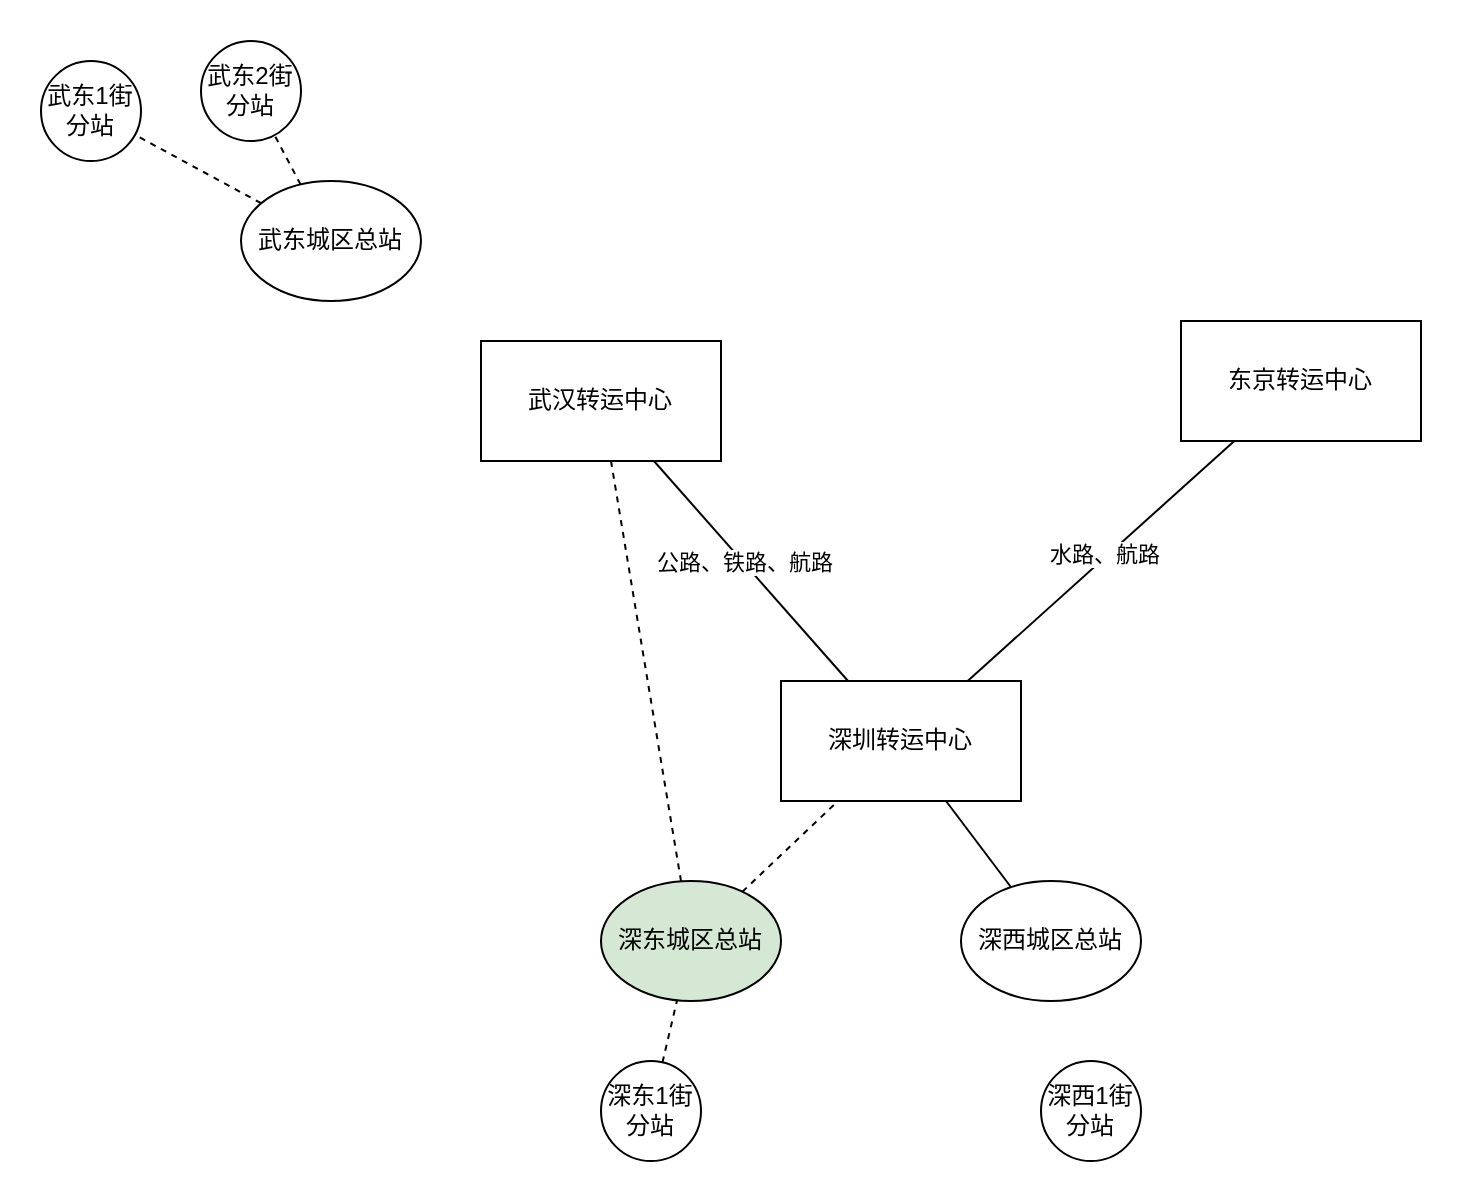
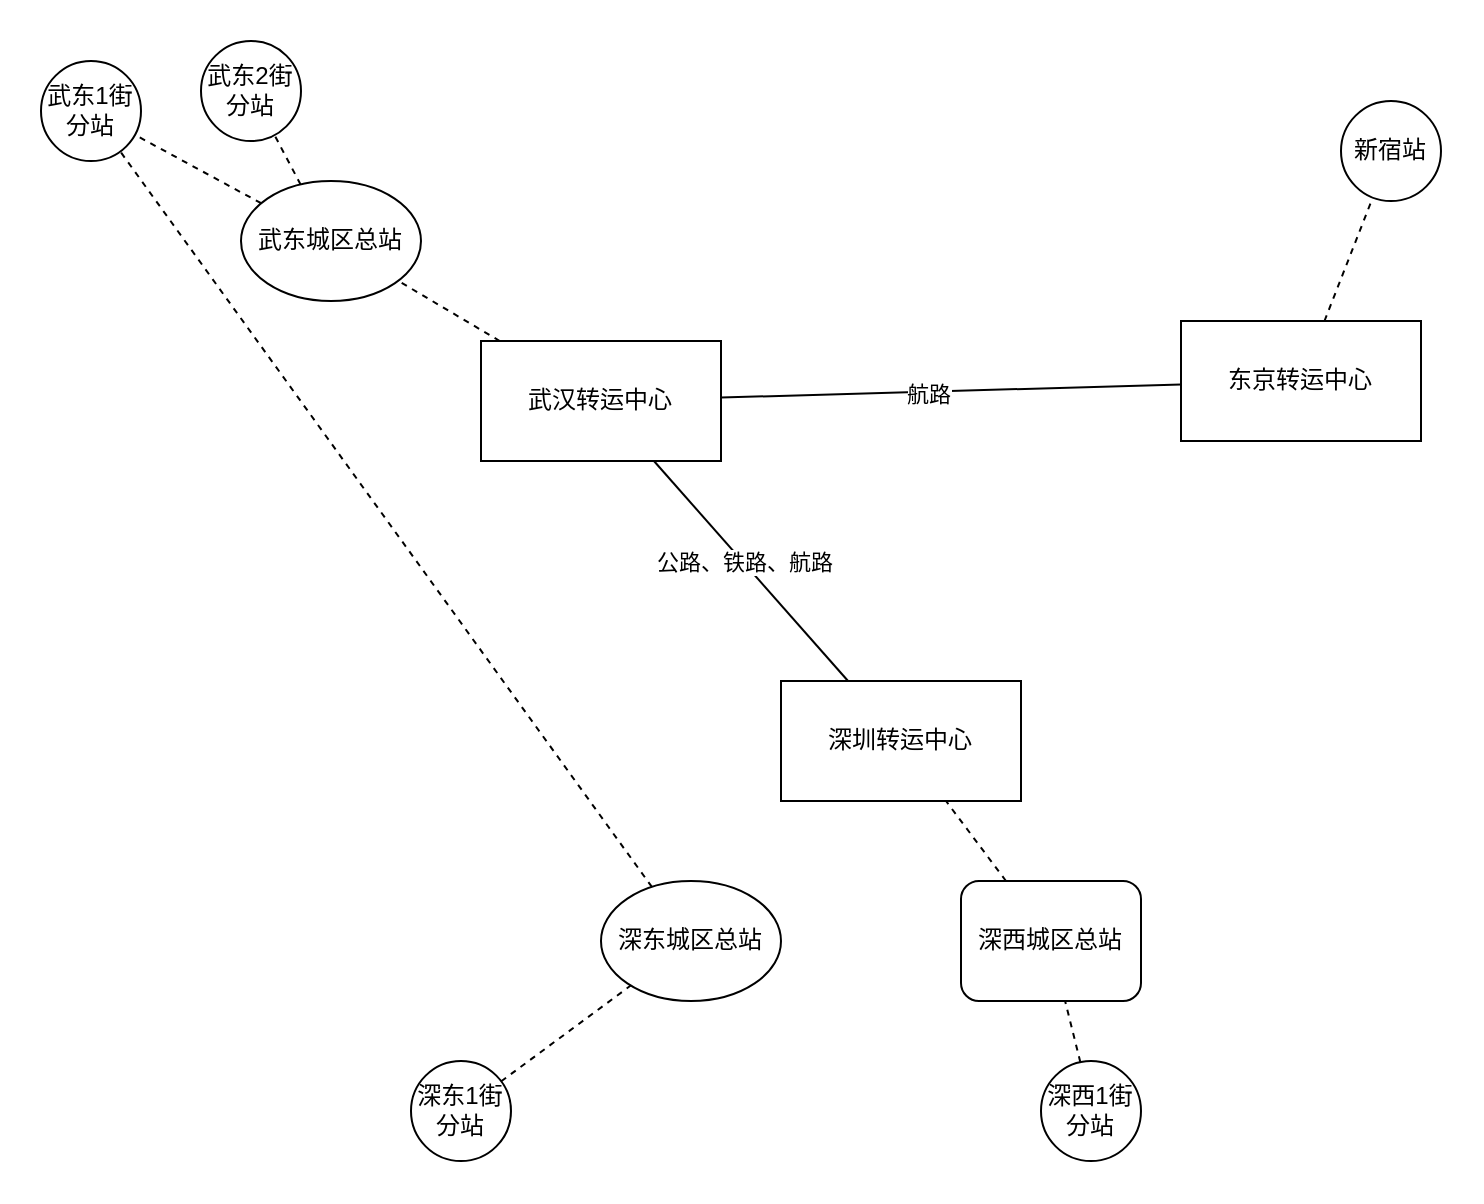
none -> (1391, 151)
none -> (1349, 259)
none -> (951, 391)
(1035, 621) -> none
(646, 672) -> (449, 311)
(979, 845) -> (977, 842)
(788, 848) -> (386, 520)
(691, 941) -> (691, 941)
(1051, 941) -> (1051, 941)
none -> (1073, 1032)
(651, 1111) -> (461, 1111)
